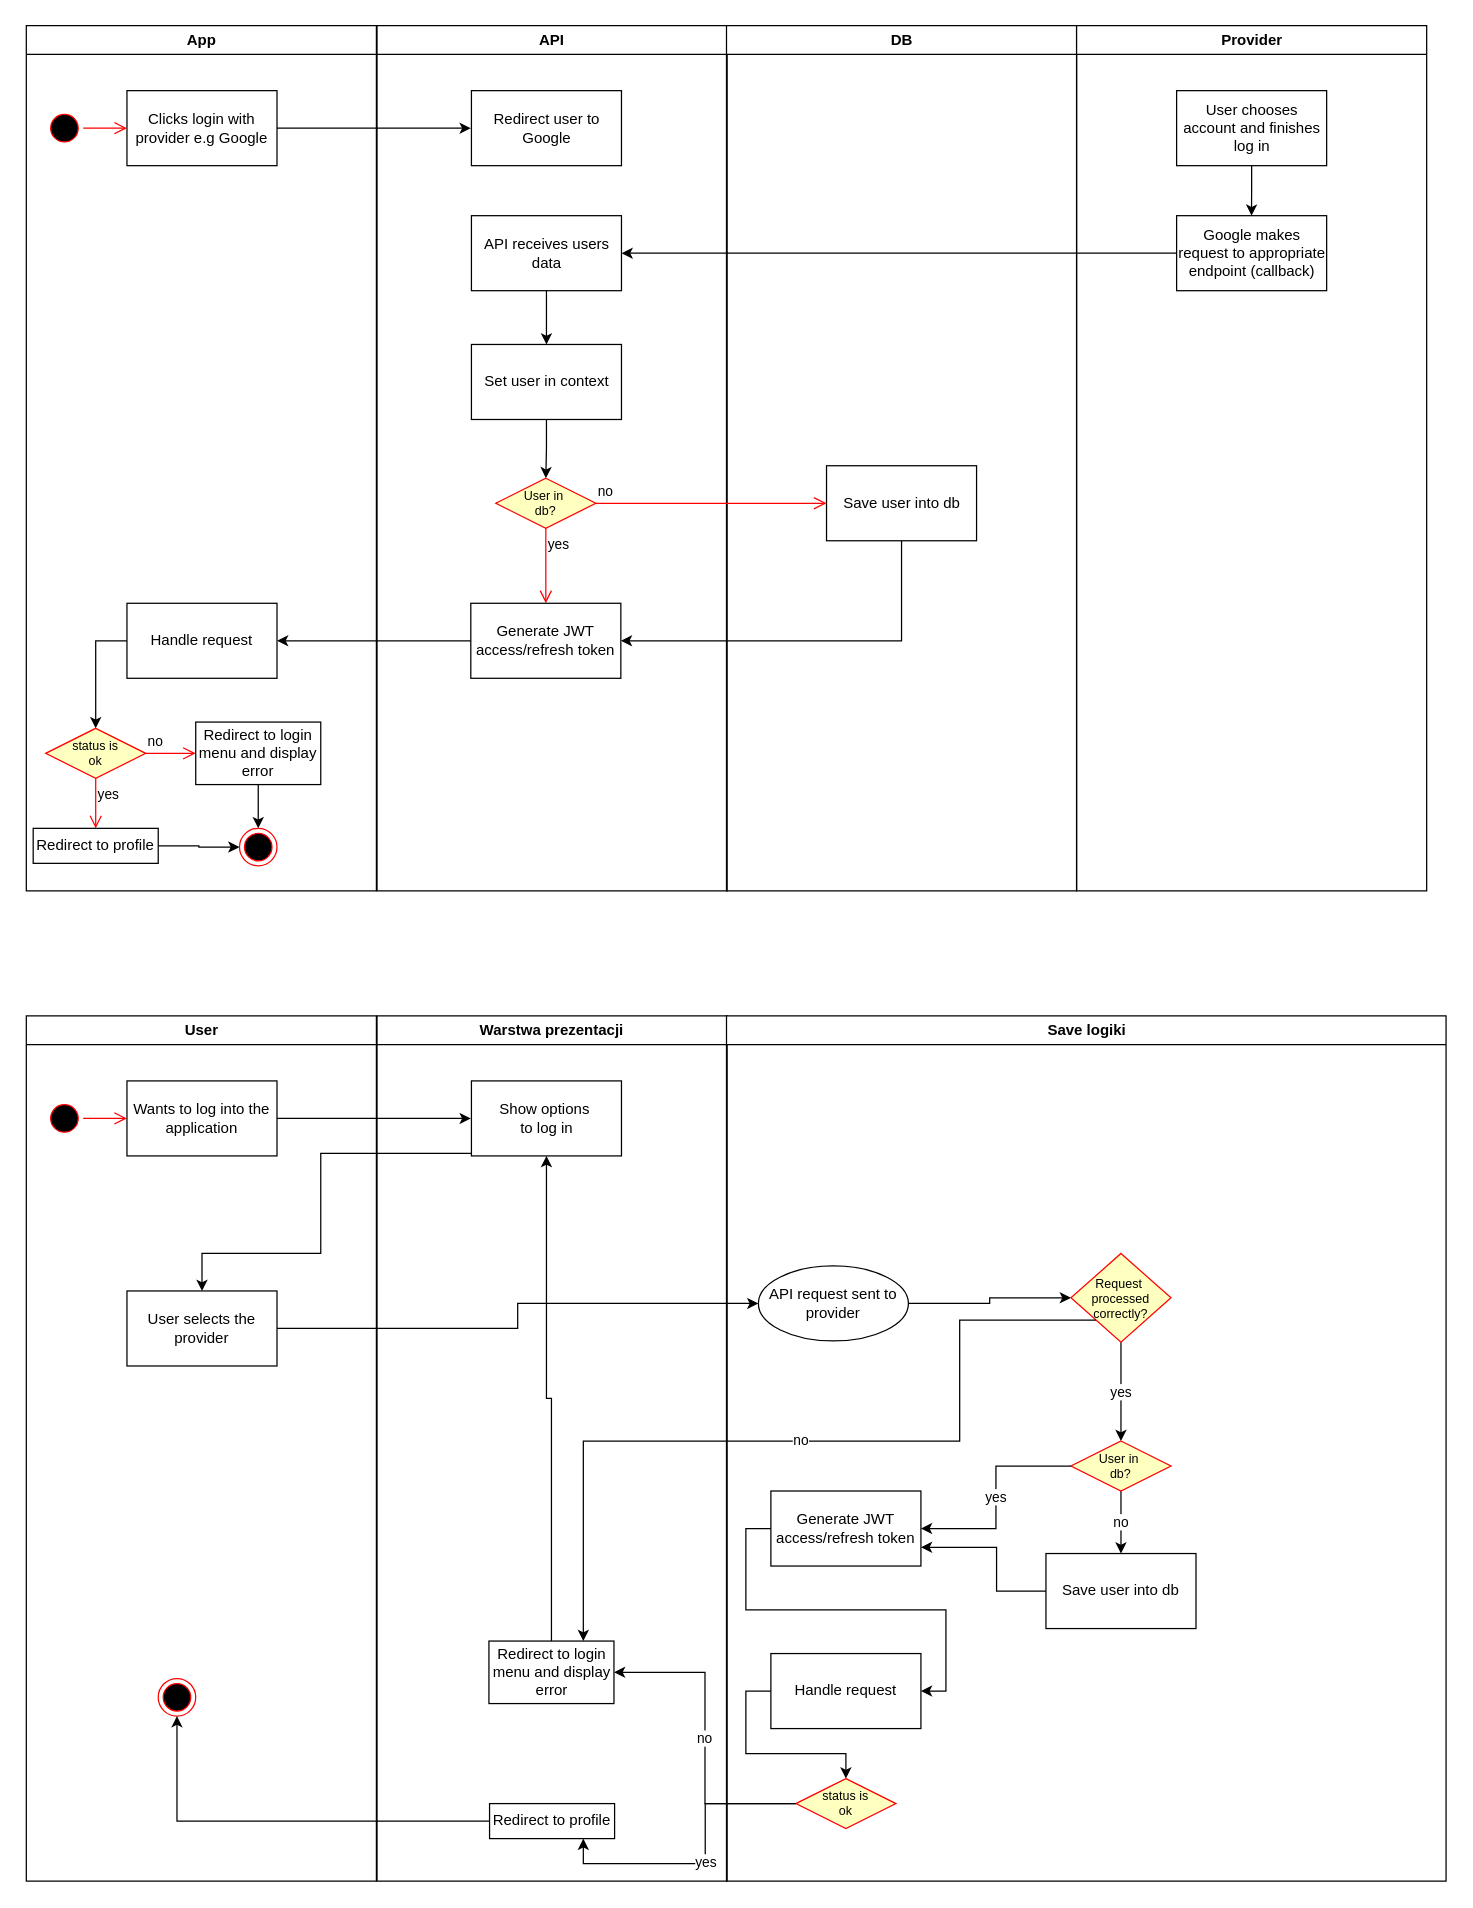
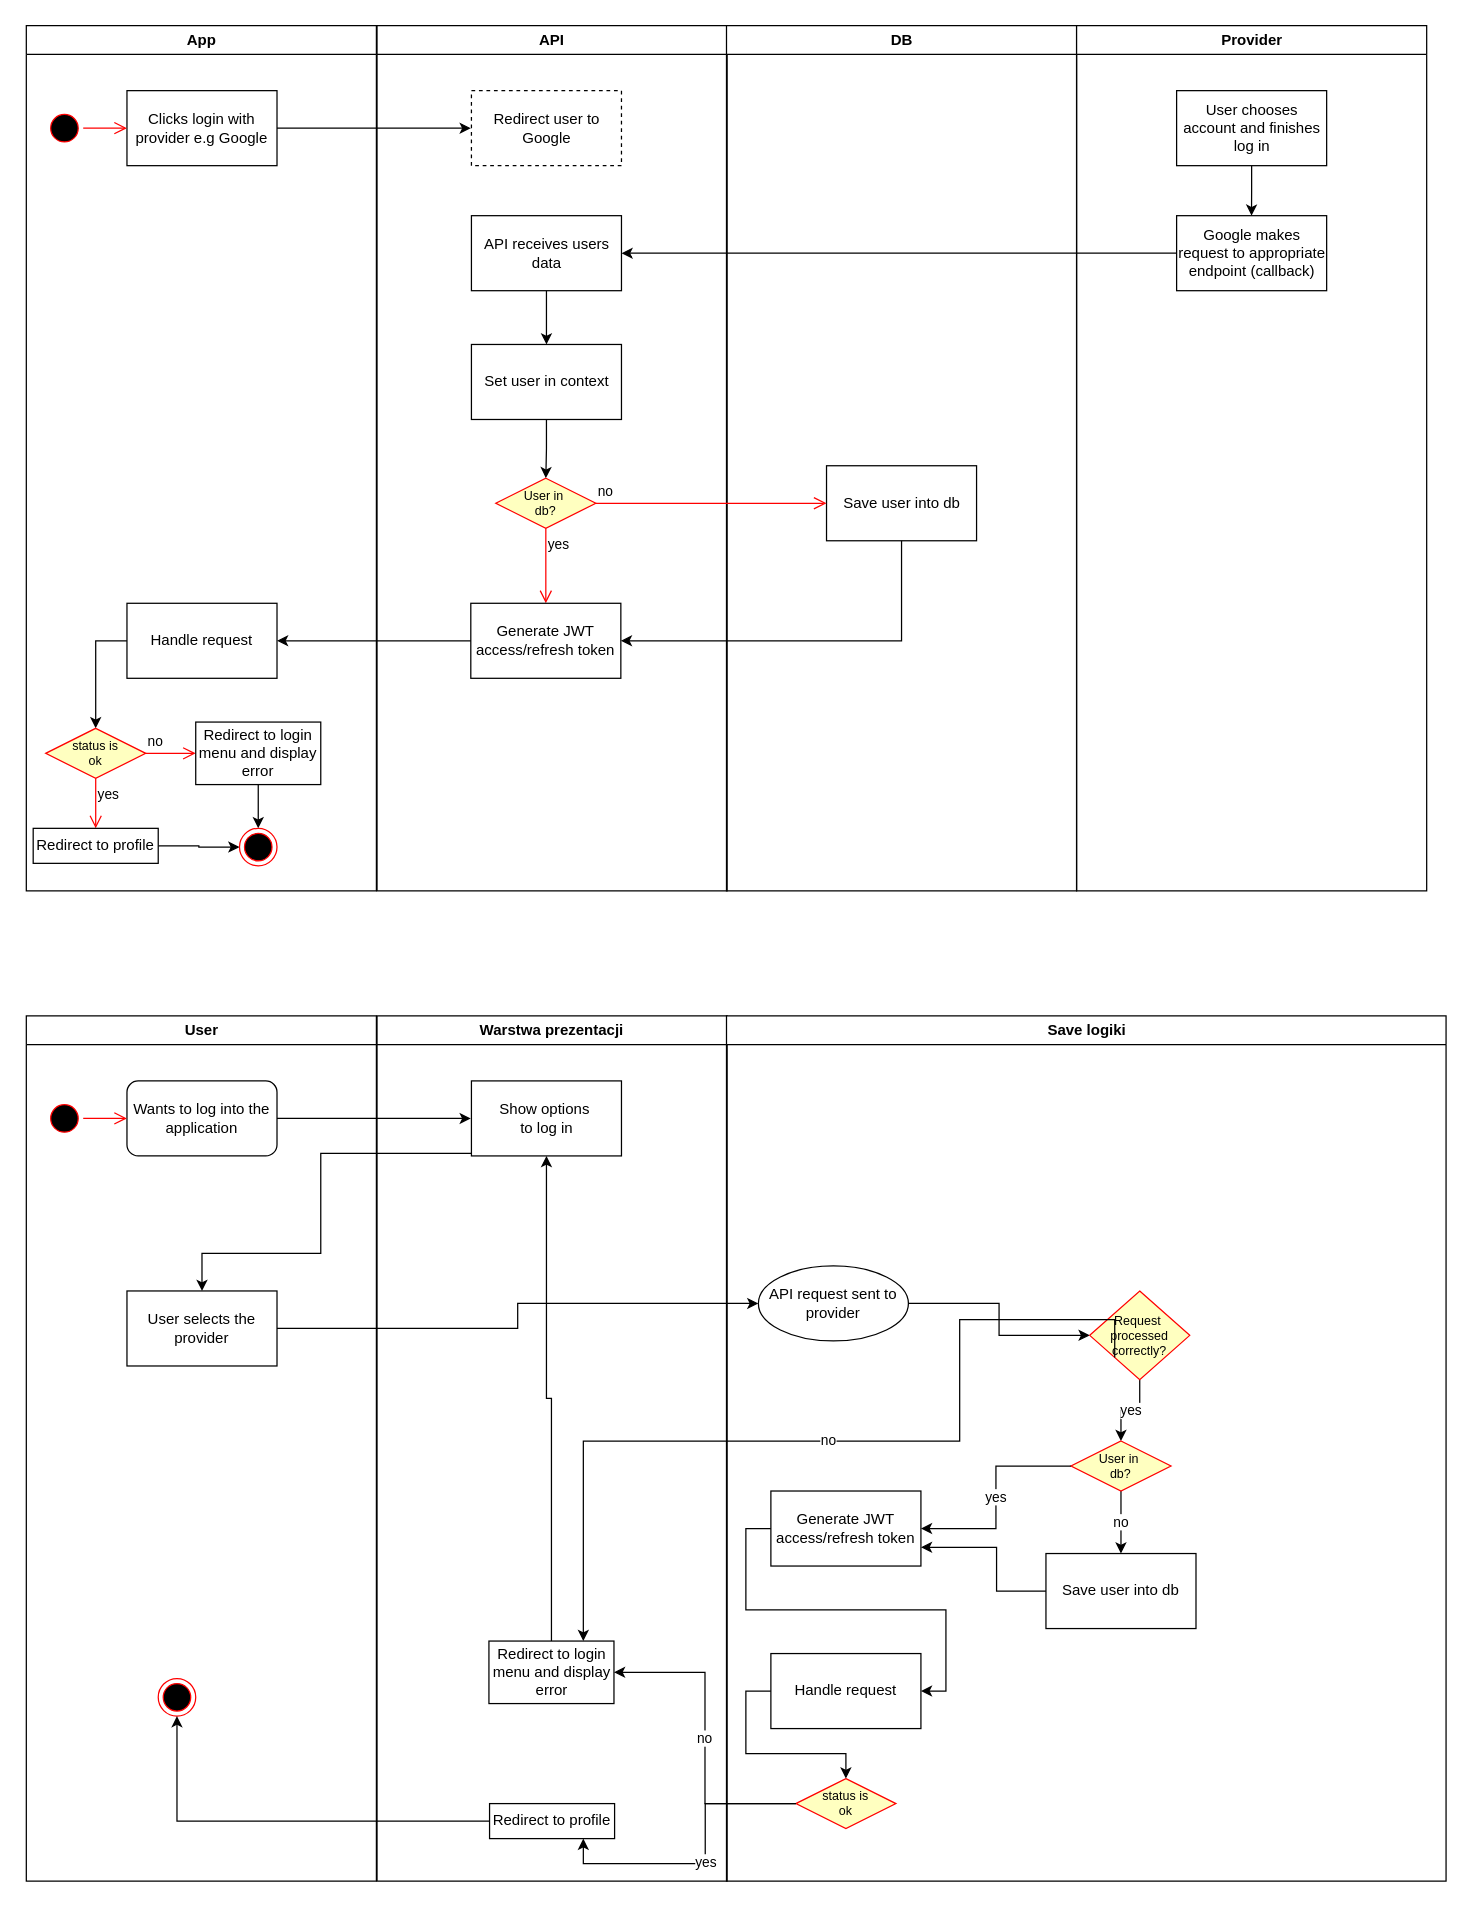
(546, 128) -> (546, 128)
(202, 1118) -> (202, 1118)
(1121, 1298) -> (1139, 1335)
